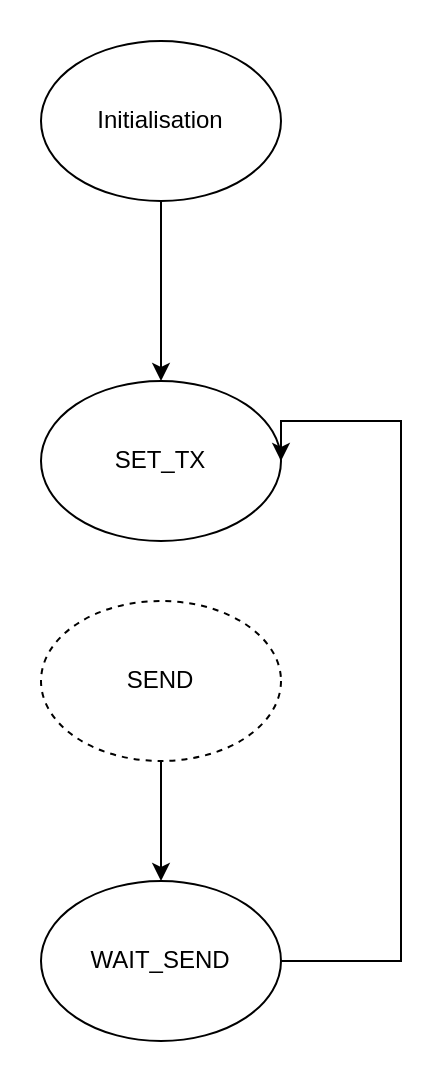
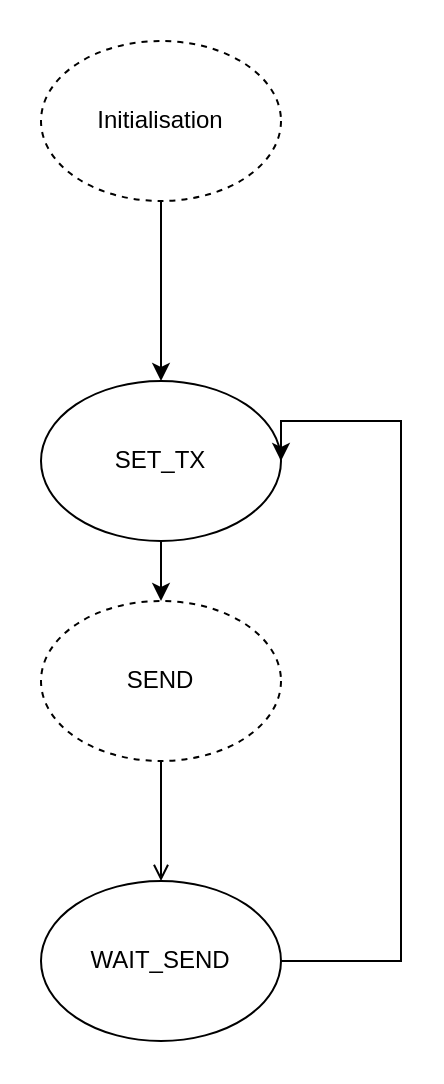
(161, 121) -> (161, 121)
none -> (161, 578)
(161, 866) -> (161, 868)
